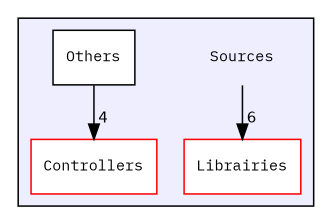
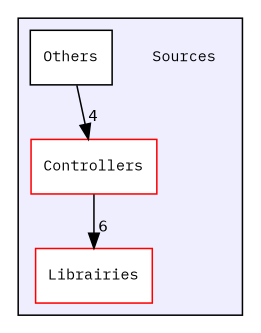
(242, 105) -> (94, 214)
